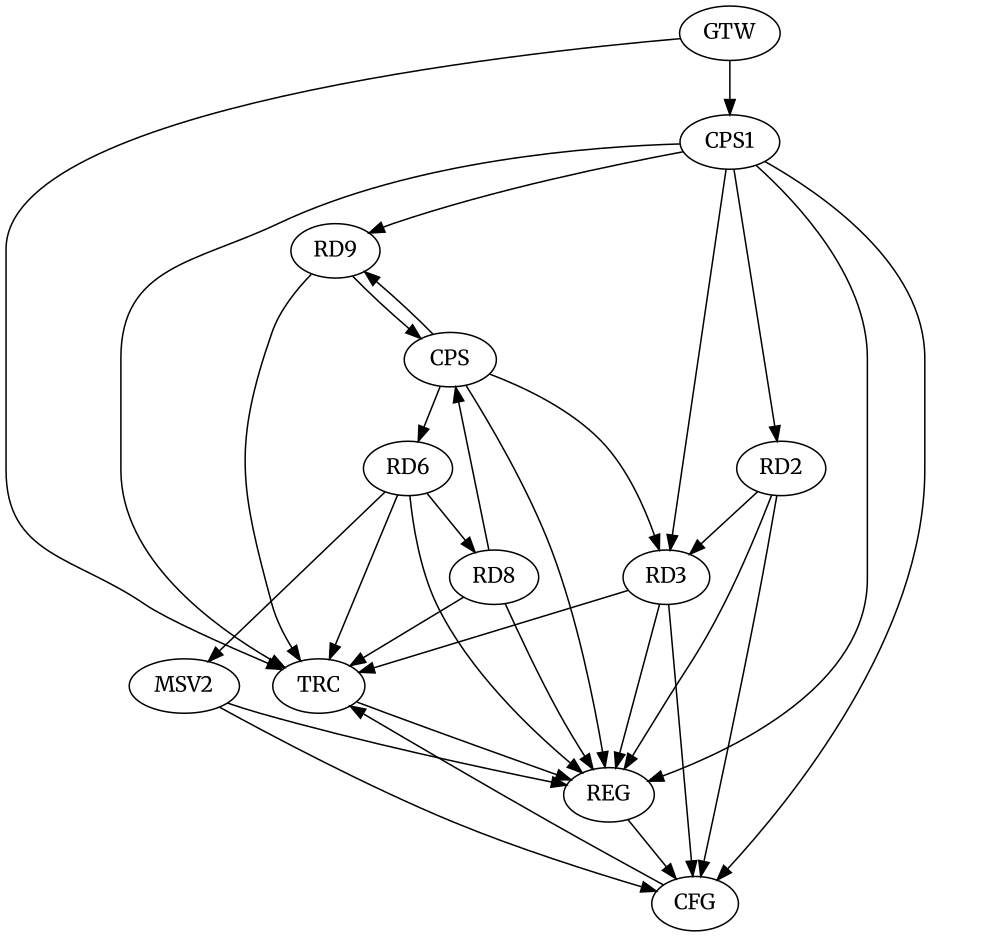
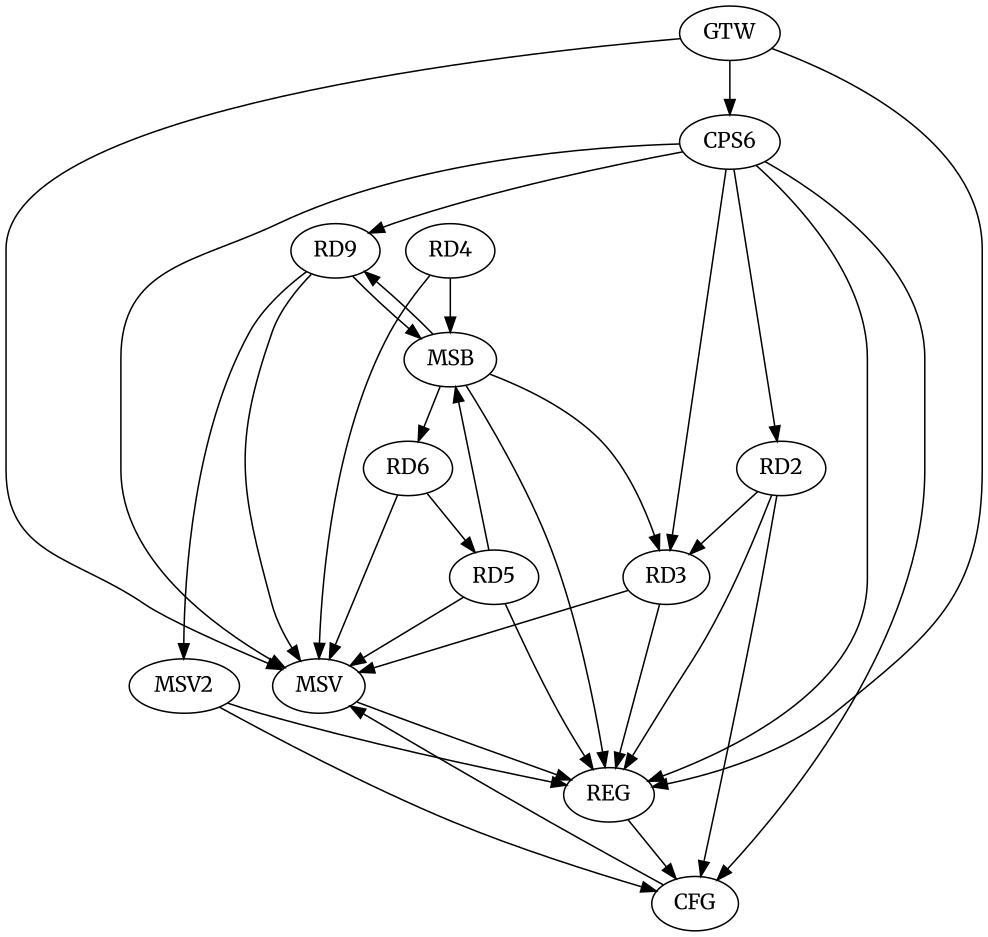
(730, 142) -> (730, 142)
none -> (450, 251)
(450, 360) -> (450, 360)
(302, 572) -> (208, 443)
(494, 577) -> (494, 577)
(466, 653) -> (982, 446)
(319, 686) -> (319, 686)
(680, 733) -> none
